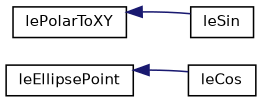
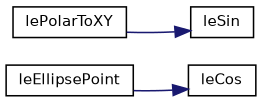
(166, 12) -> (151, 33)
(169, 71) -> (153, 91)
